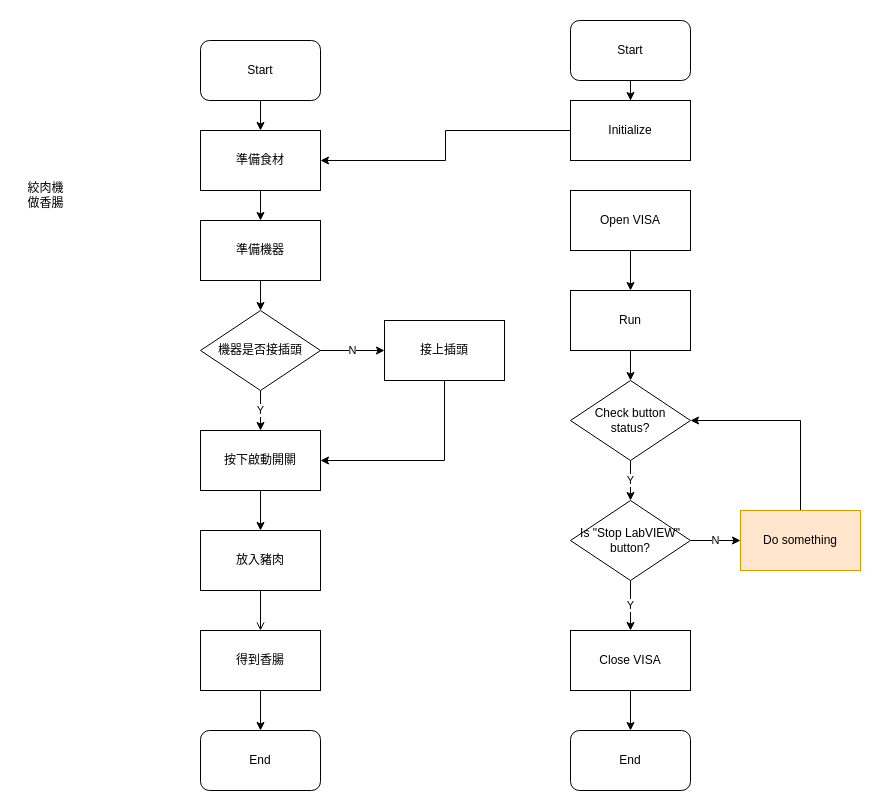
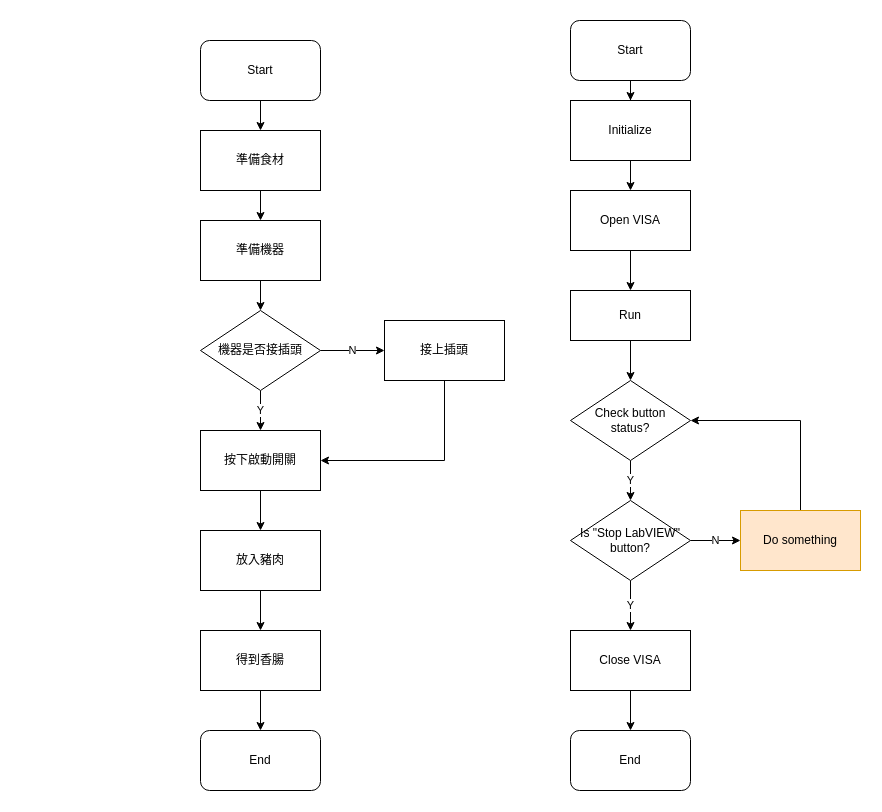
(446, 142) -> (631, 180)
(46, 196) -> none
(631, 321) -> (631, 316)
(261, 624) -> (261, 622)
